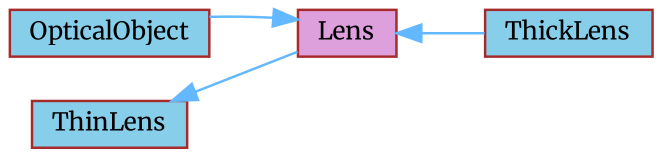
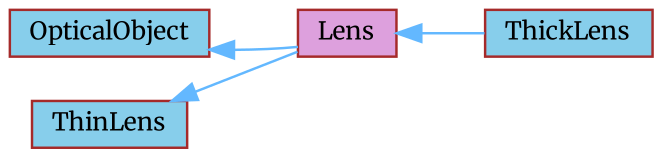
(241, 17) -> (263, 49)
